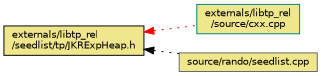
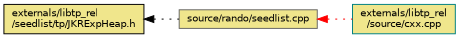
(175, 28) -> (340, 19)
